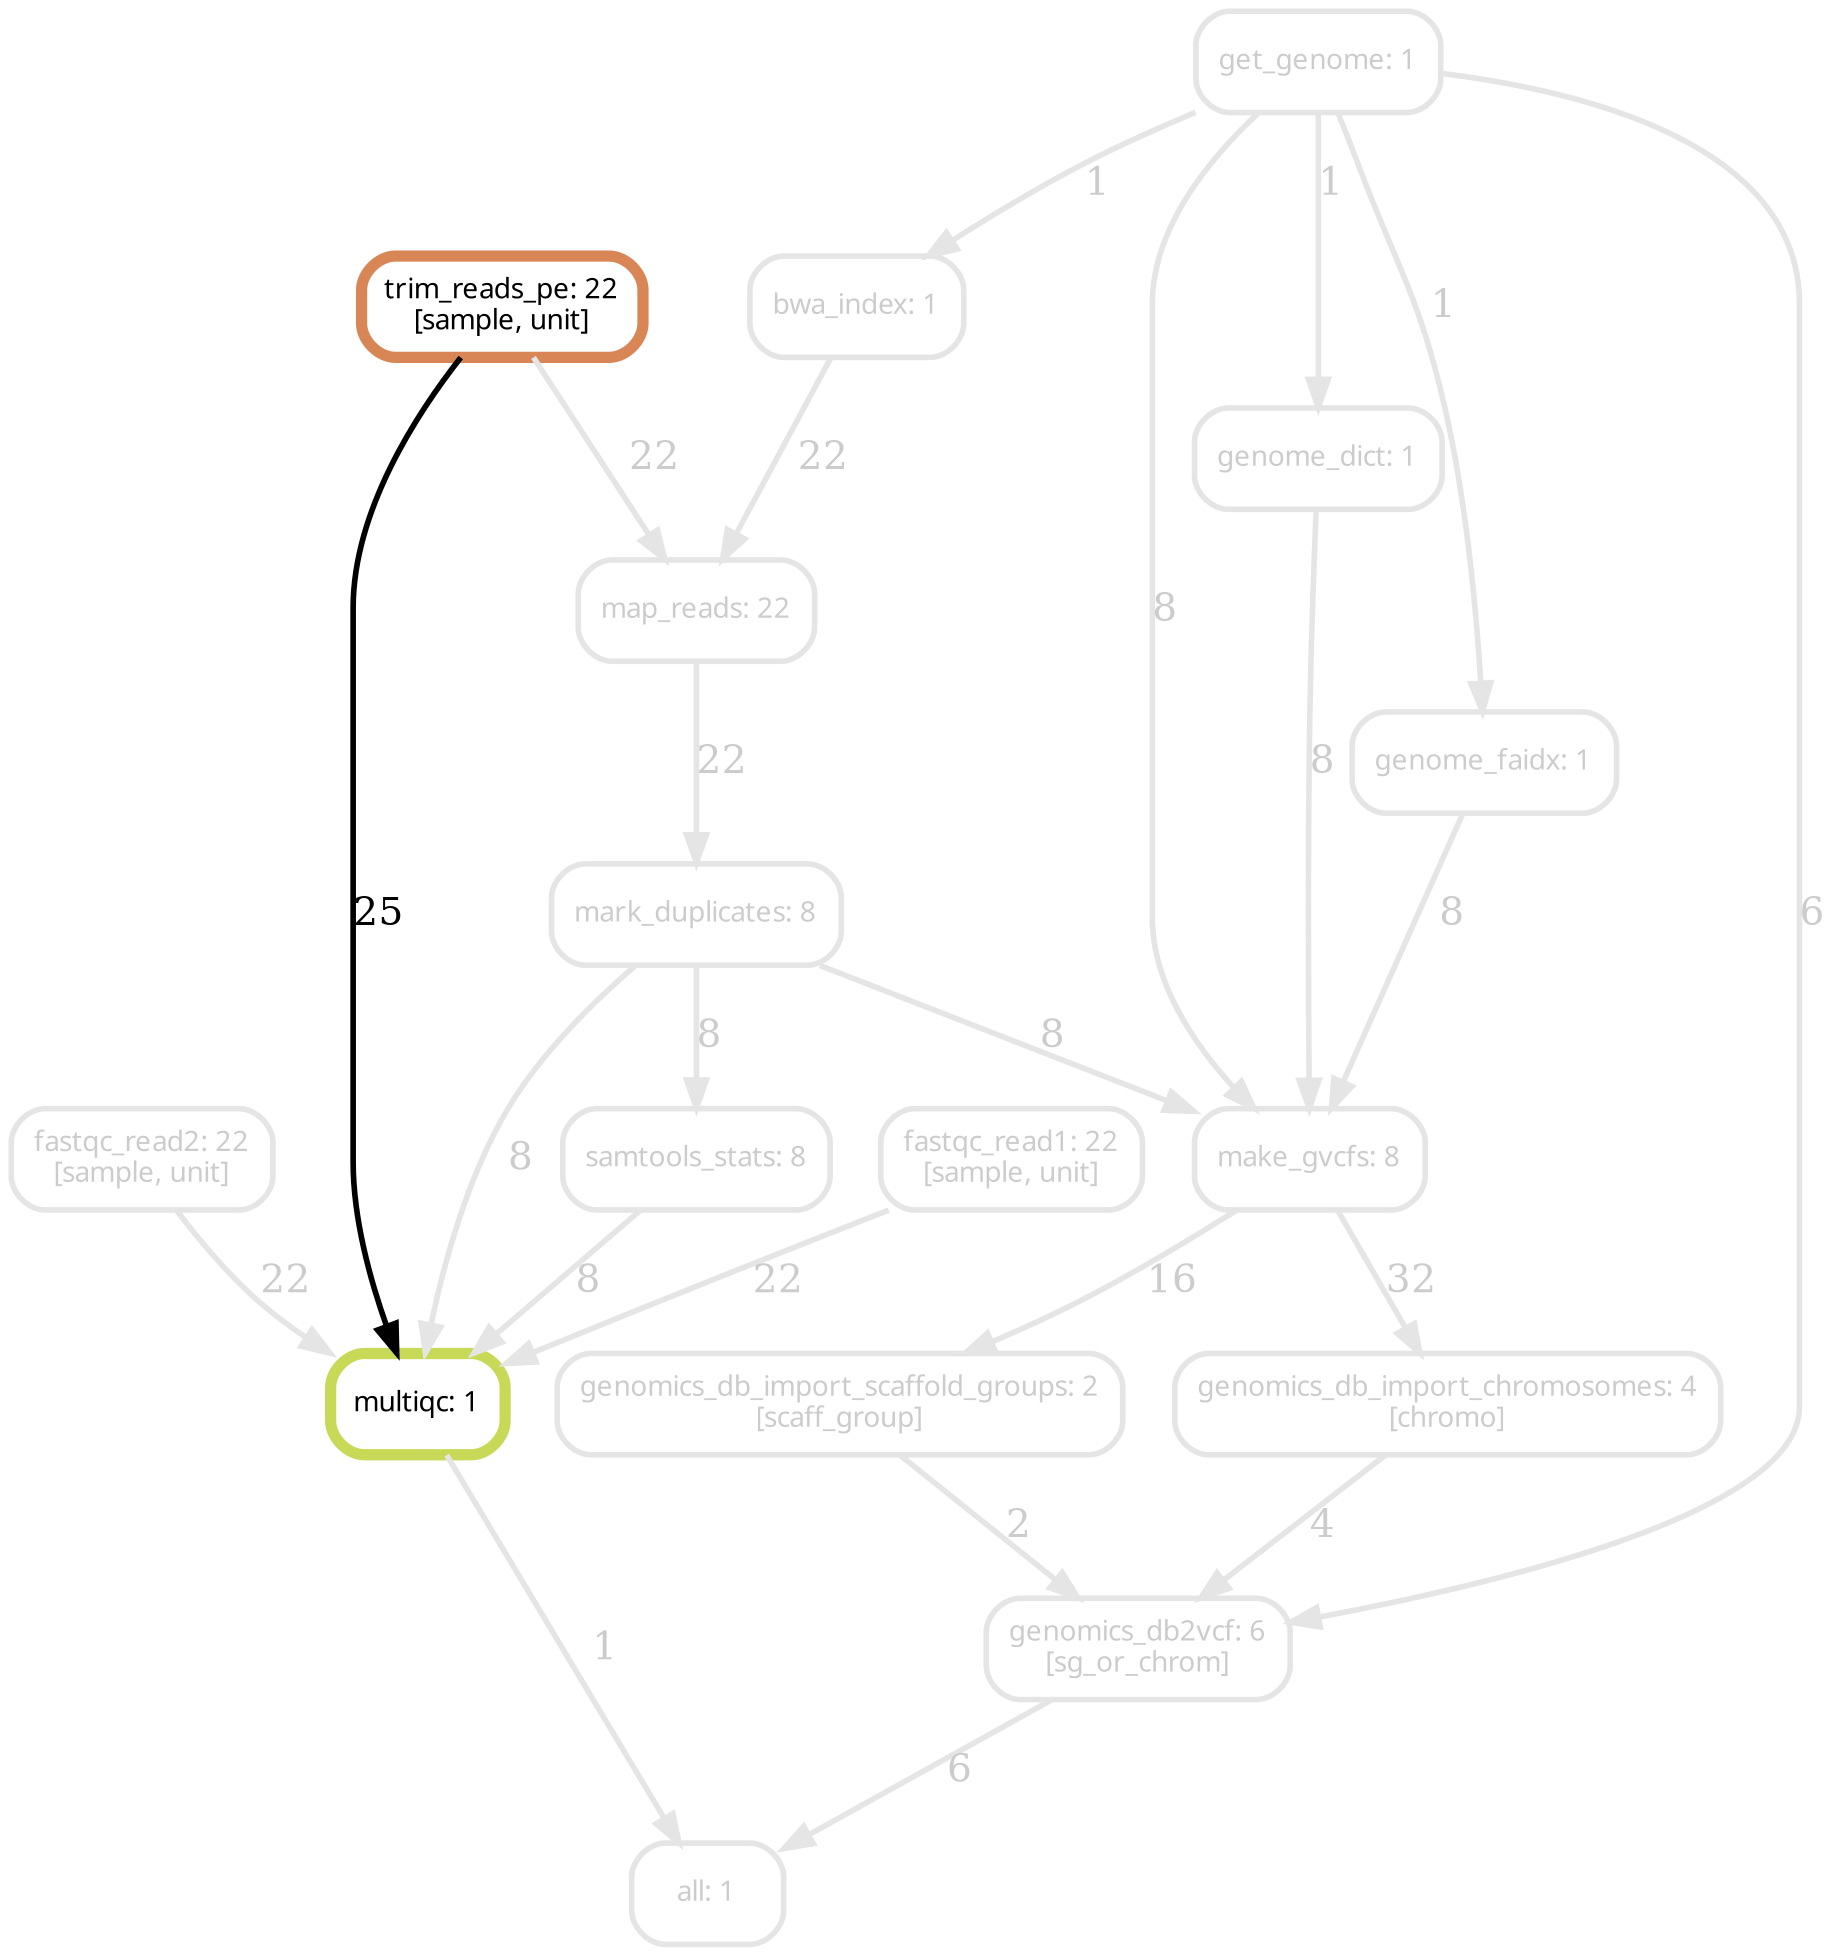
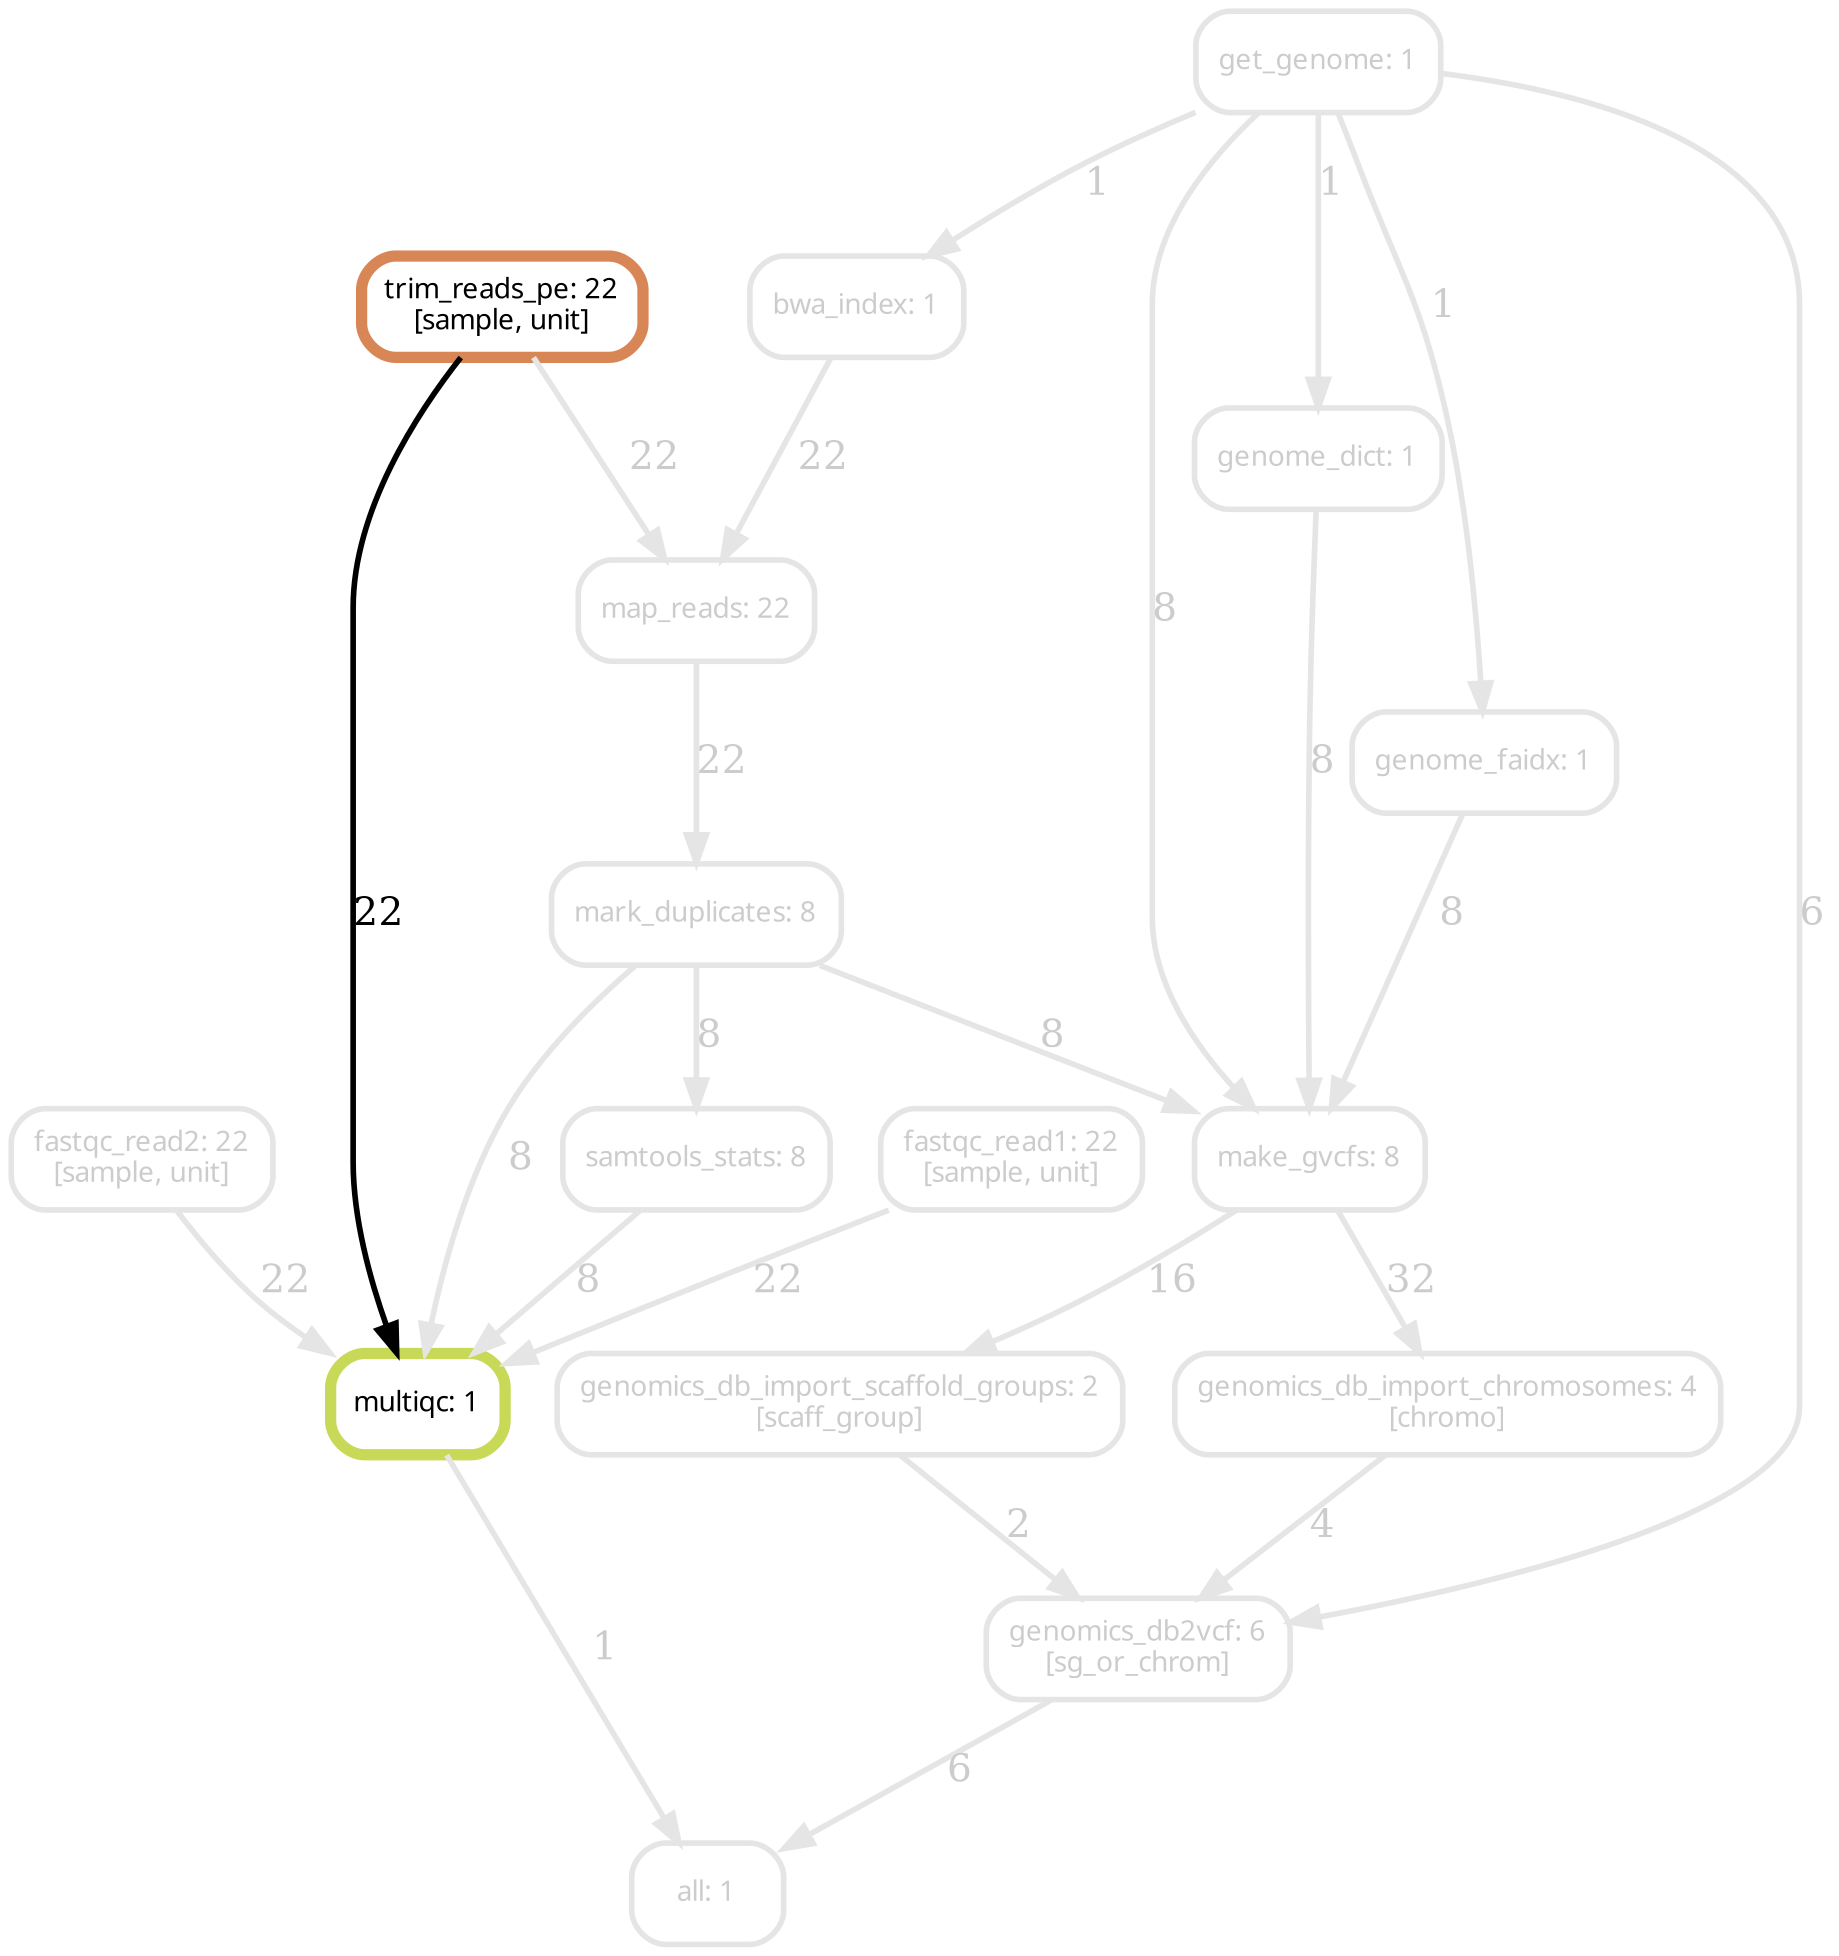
(380, 915) -> (380, 915)
